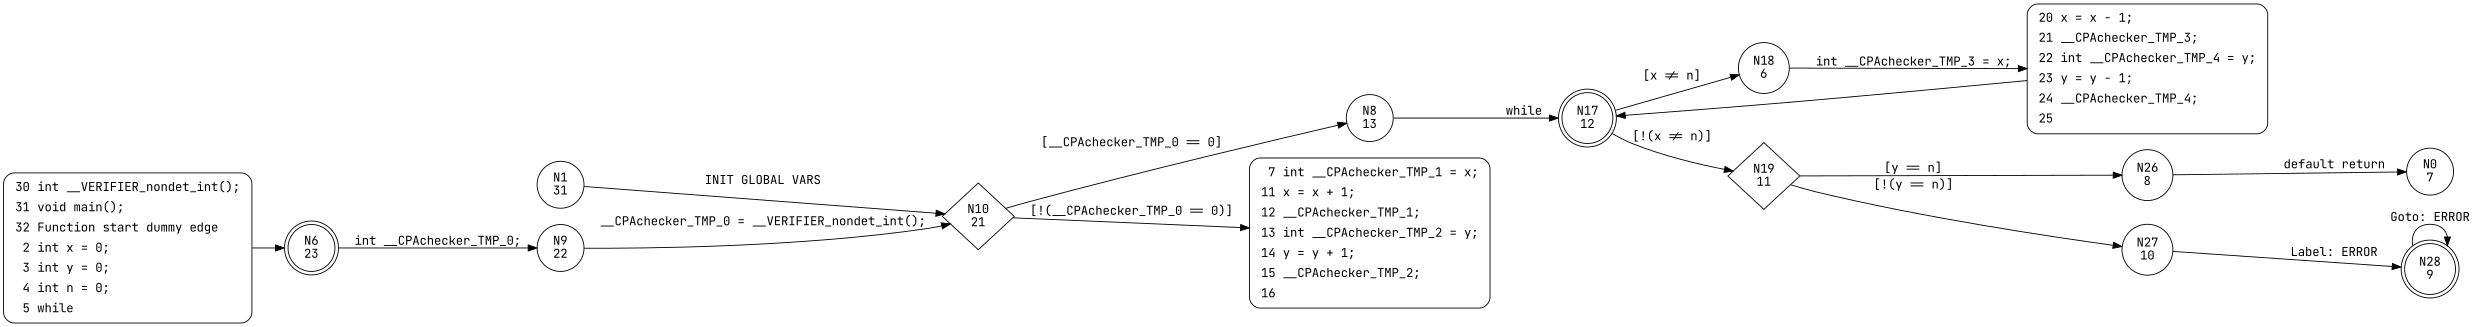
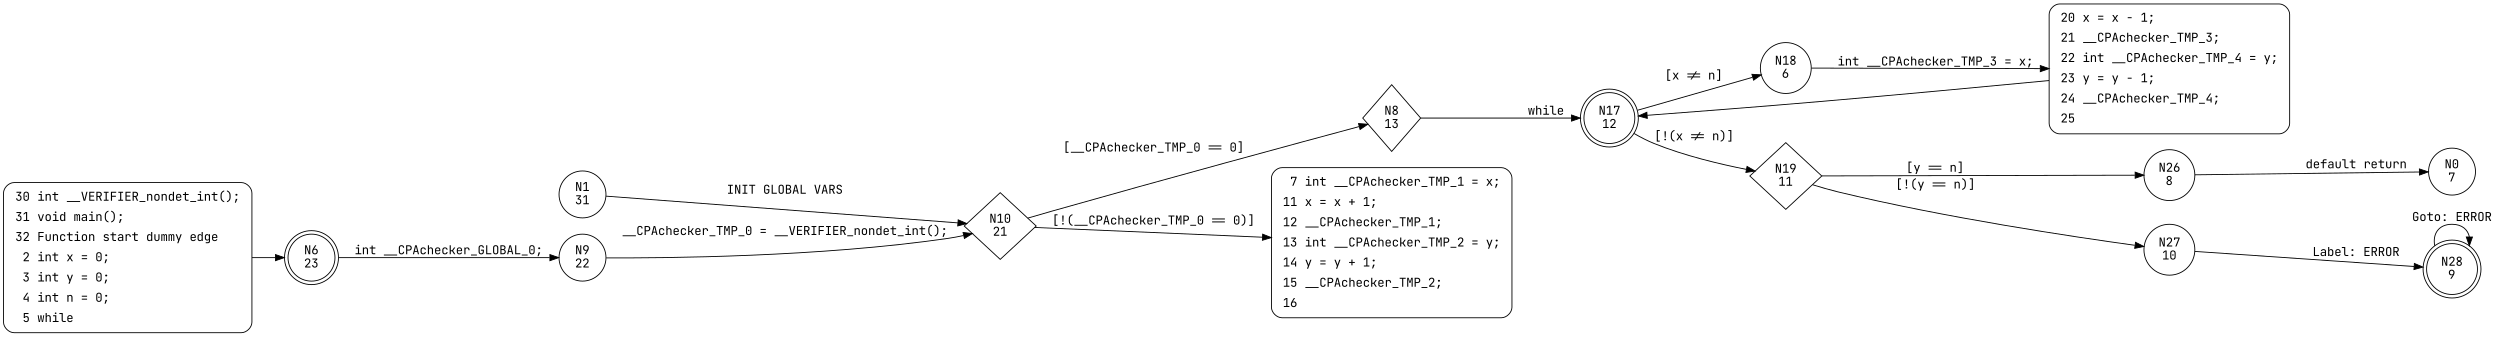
(1370, 118) -> (1392, 118)
(438, 241) -> (449, 251)
